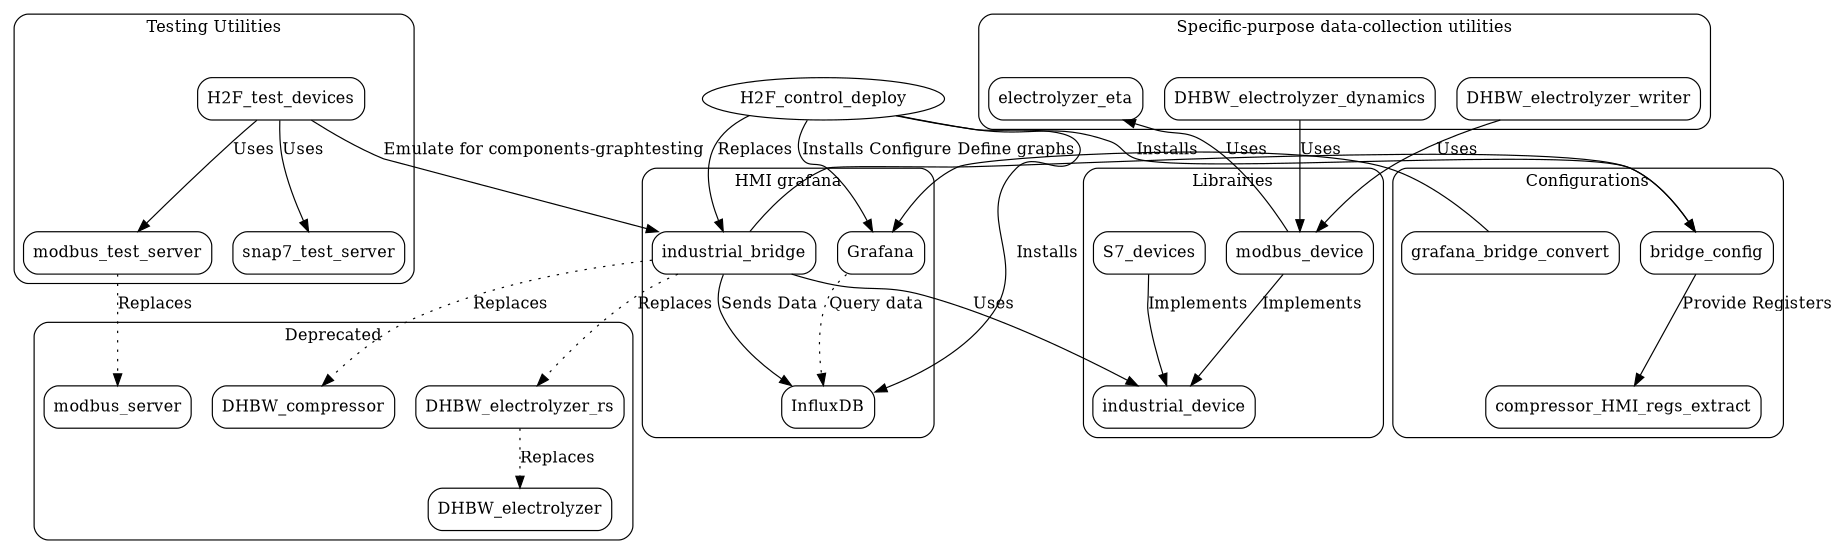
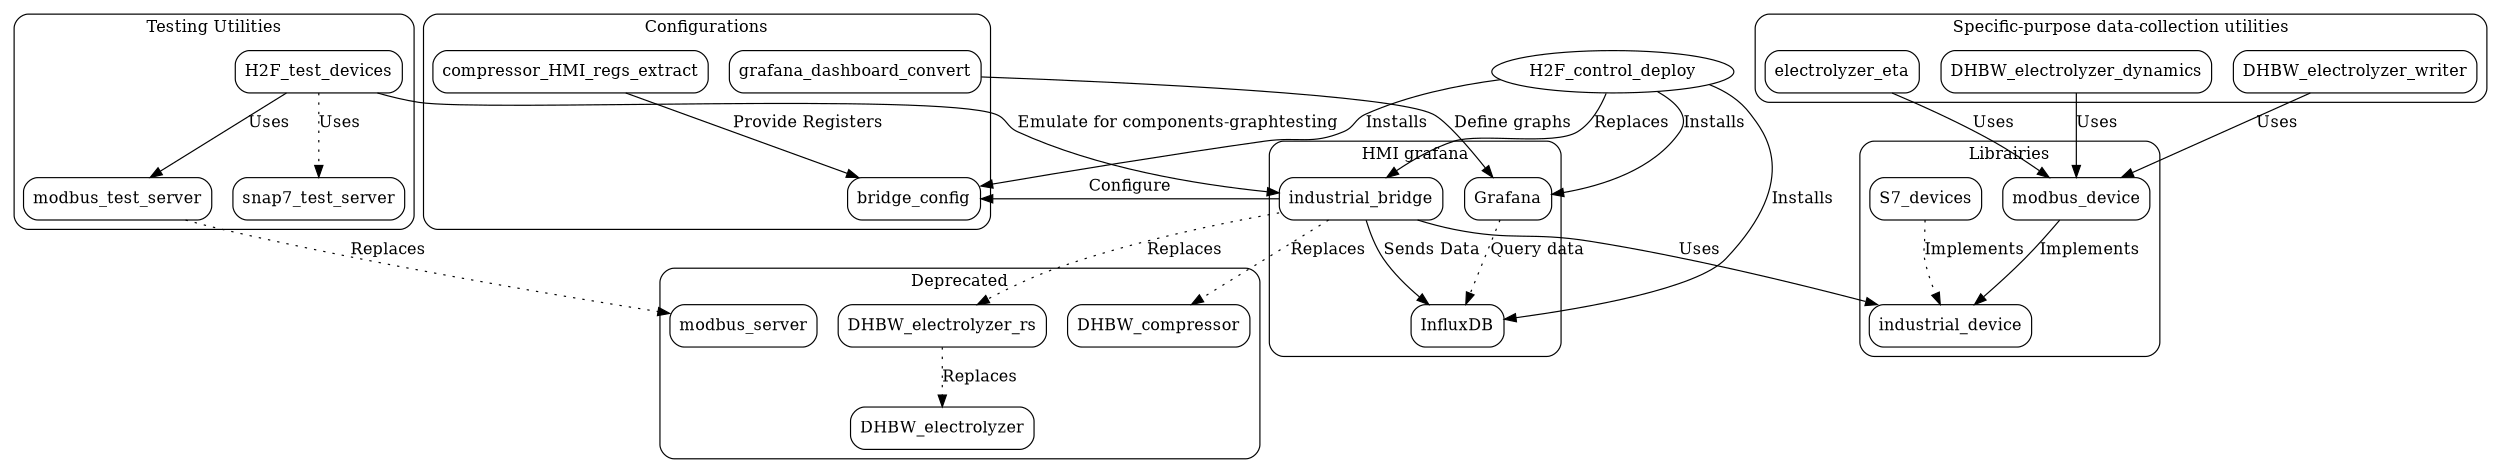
(1205, 142) -> (1968, 128)
(286, 172) -> (319, 129)
(1510, 253) -> (855, 72)
(1150, 325) -> (1924, 258)
(1668, 325) -> (736, 133)
